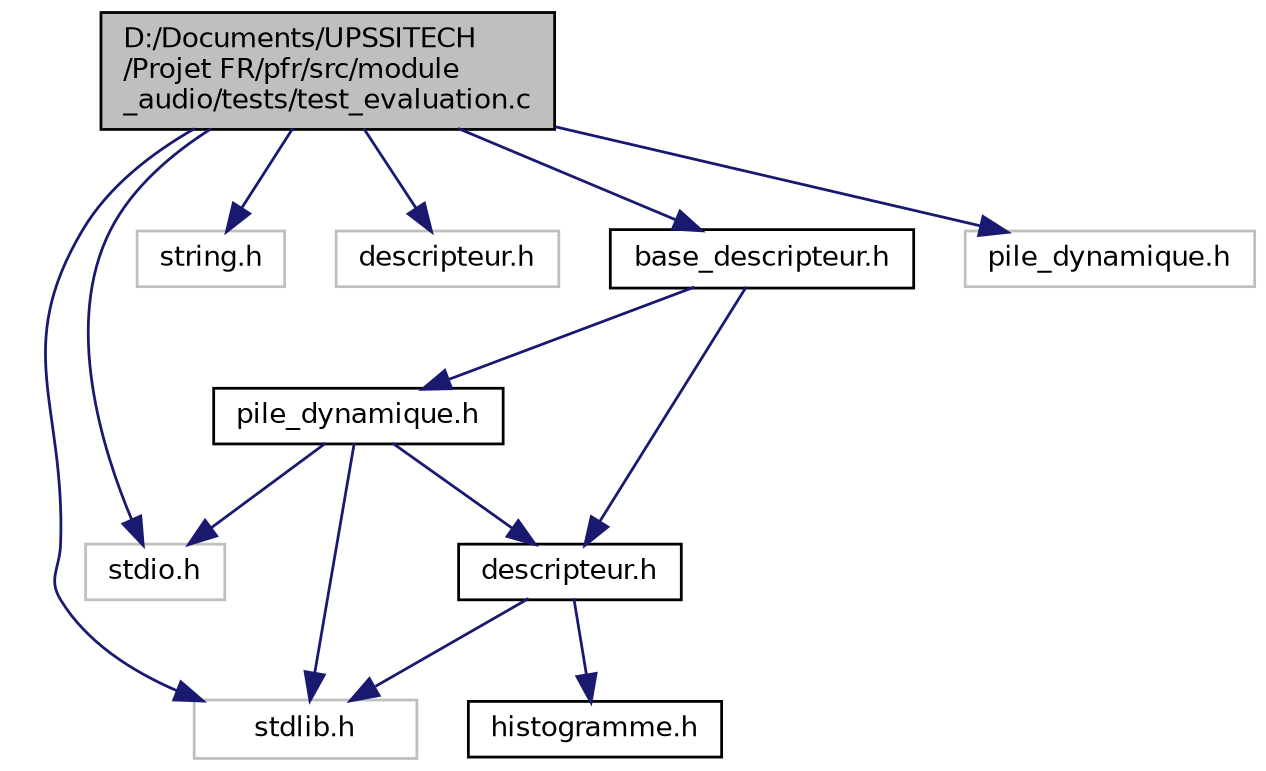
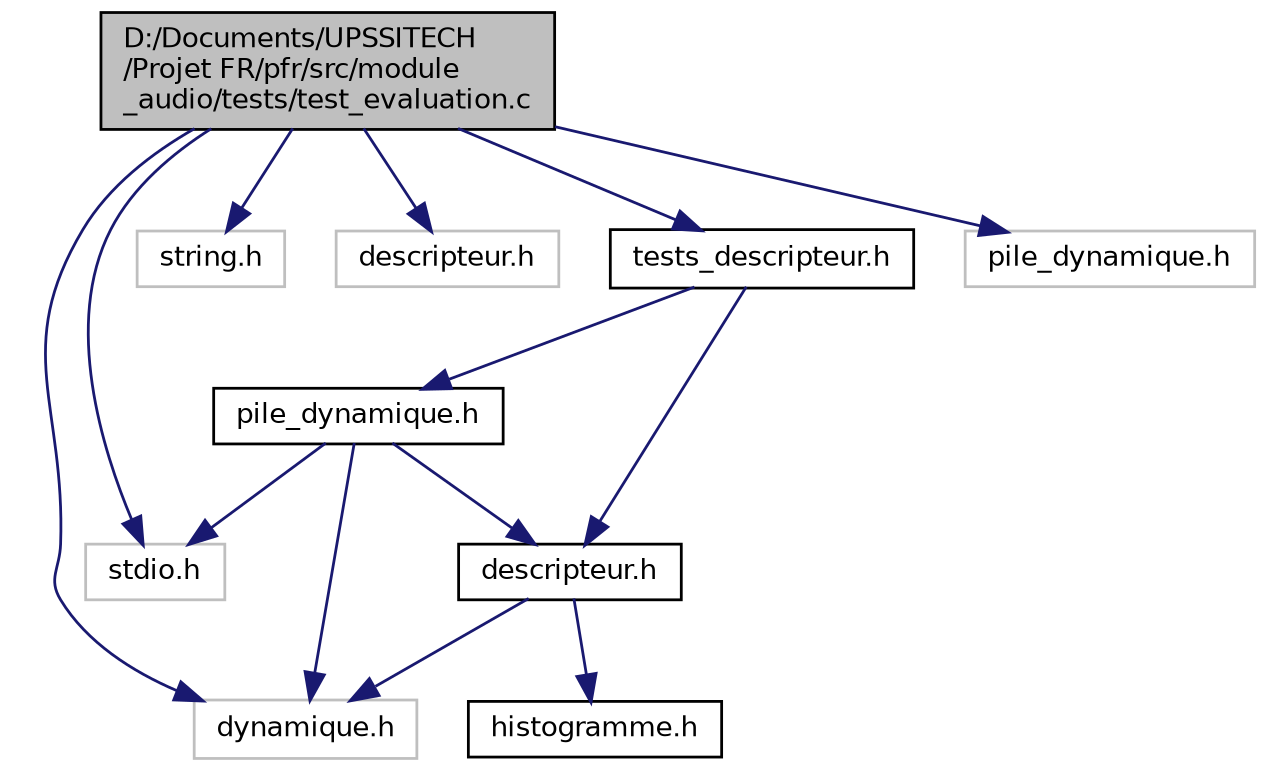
(762, 259) -> (762, 259)
(306, 729) -> (306, 729)
